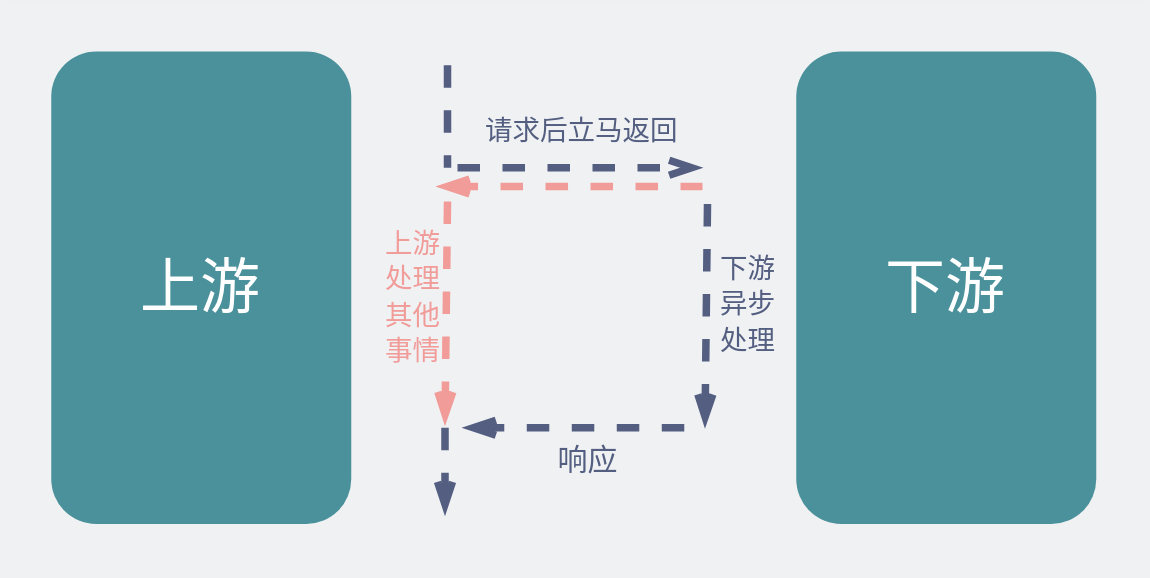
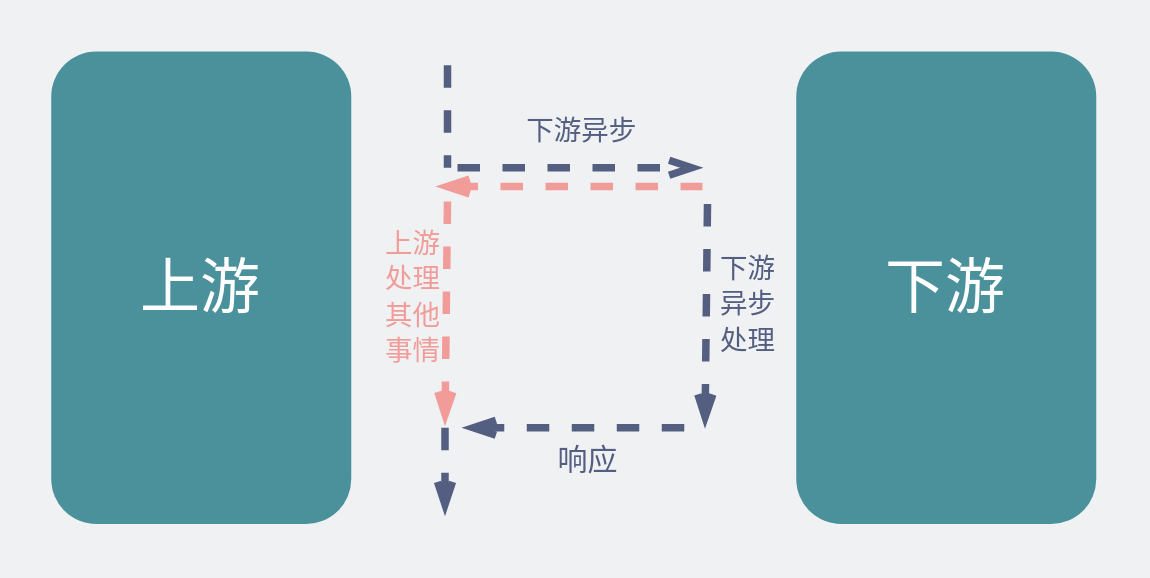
(583, 131) -> (583, 131)
